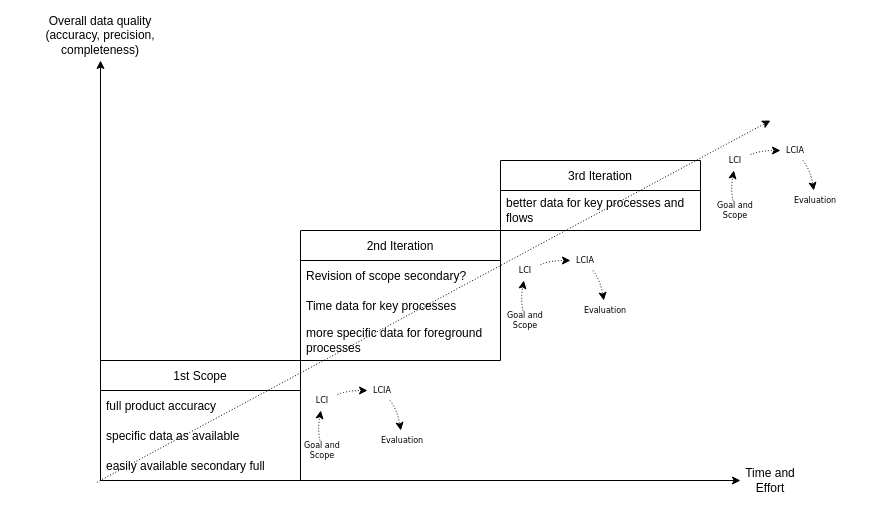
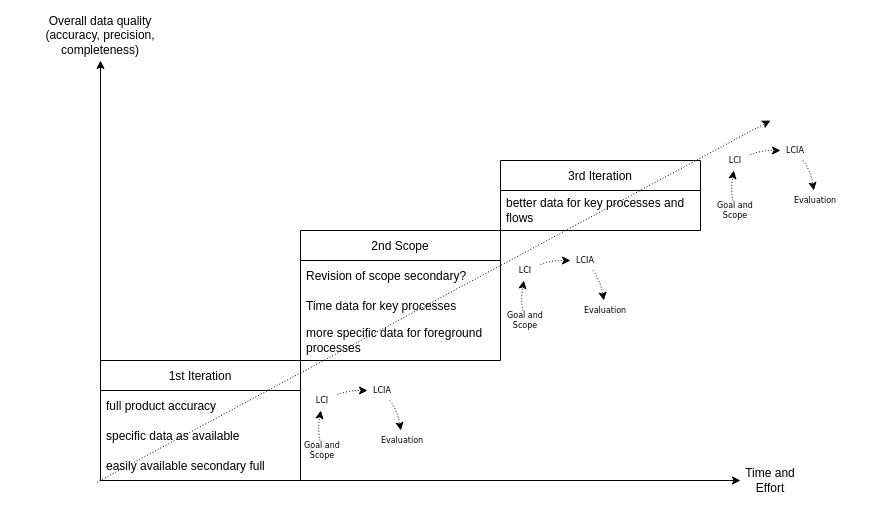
(400, 246) -> (400, 246)
(200, 376) -> (200, 376)
